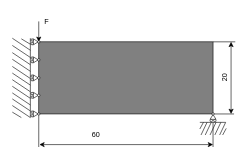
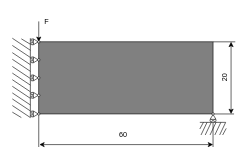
(96, 135) -> (123, 135)
